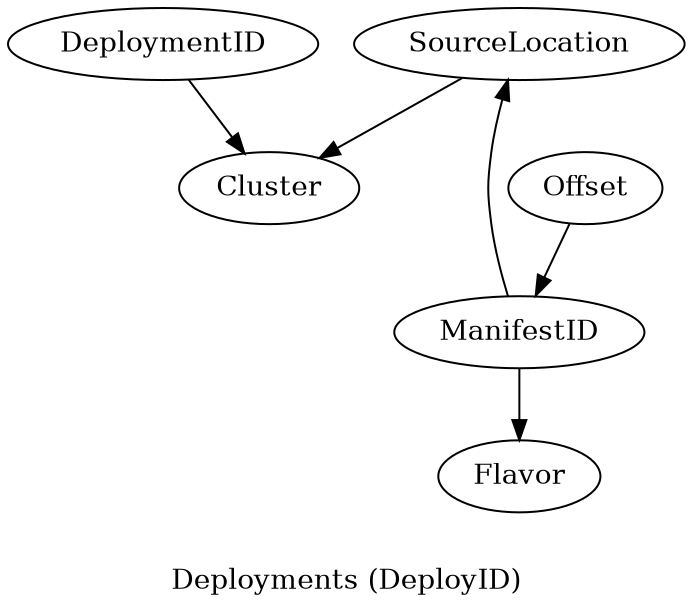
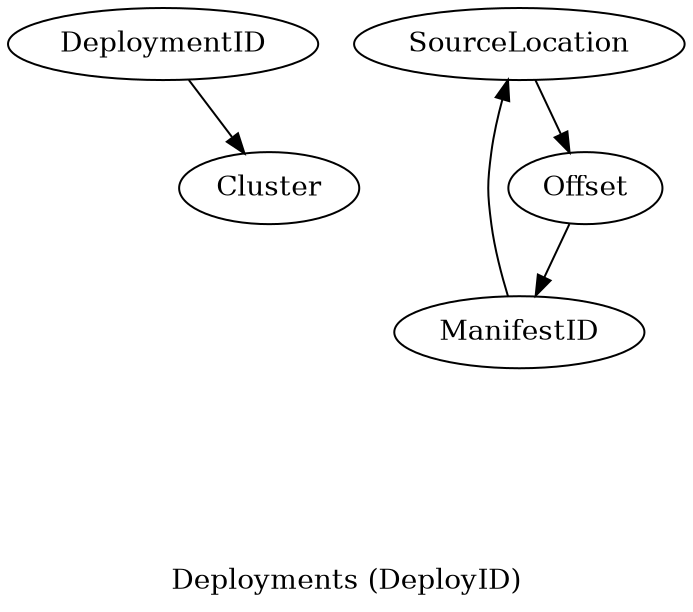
(400, 113) -> (548, 107)
(519, 476) -> none
